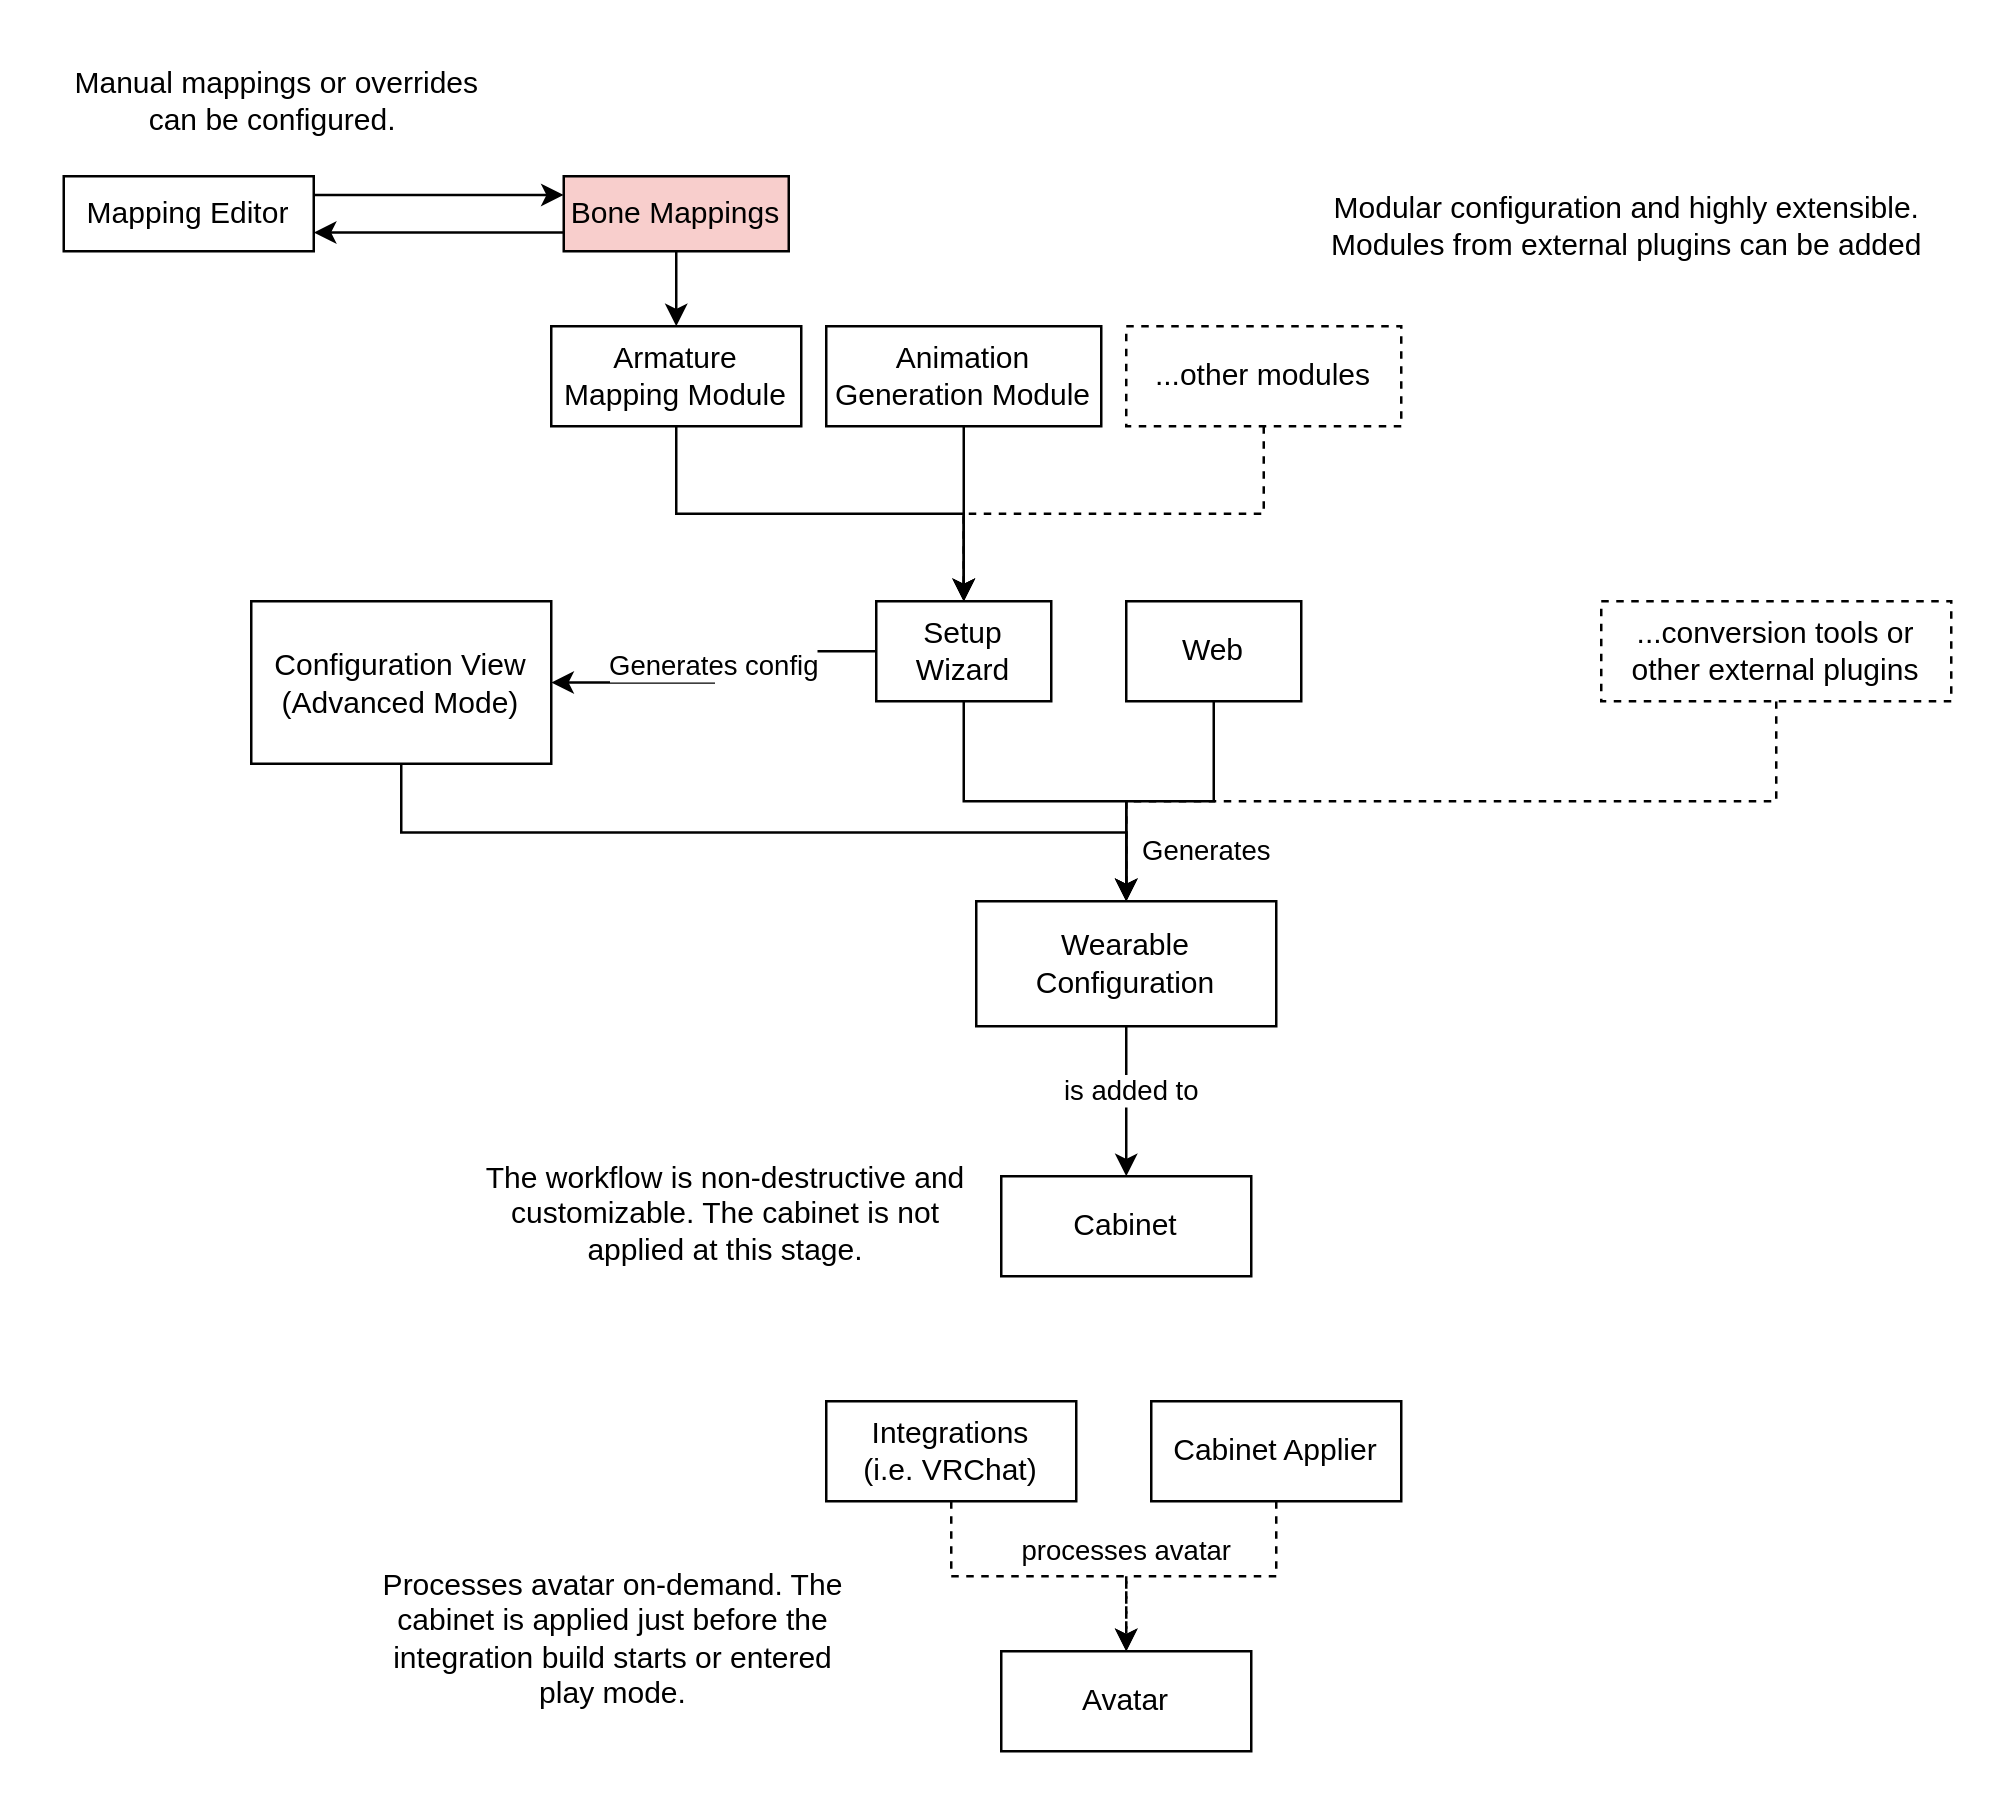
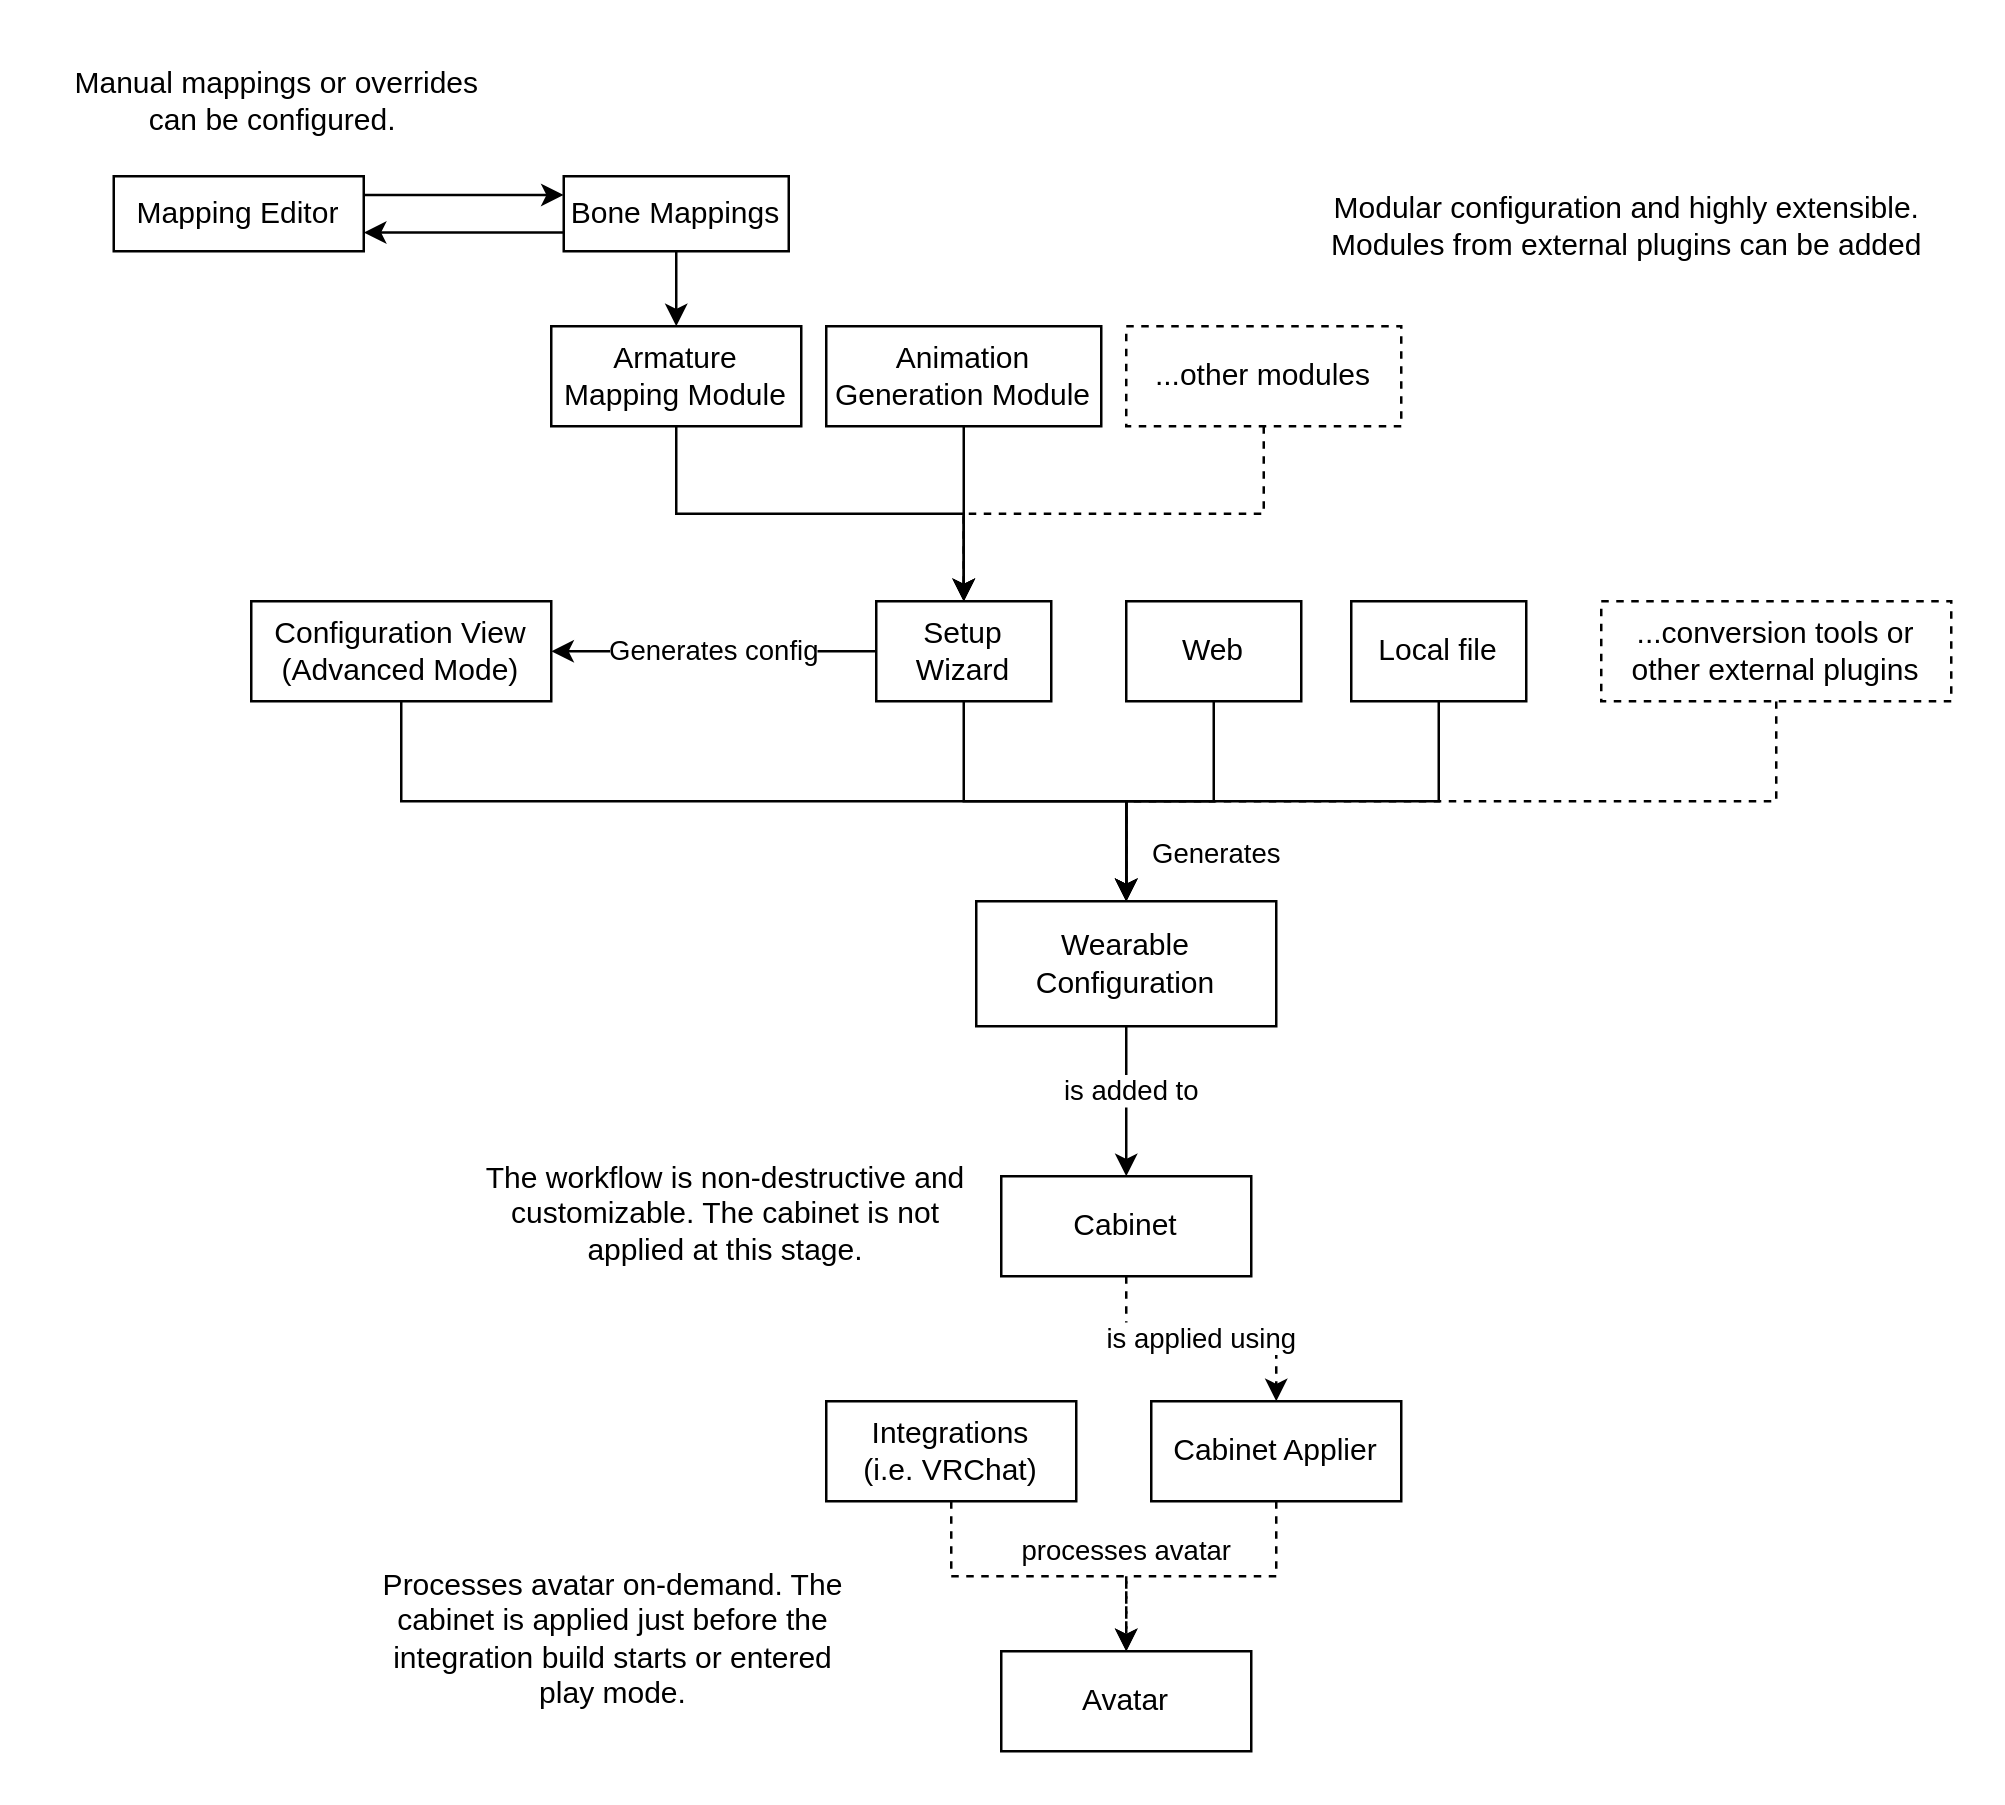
(189, 214) -> (239, 214)
(676, 214) -> (676, 214)
none -> (1439, 651)
(401, 683) -> (401, 651)
none -> (1439, 748)
none -> (1276, 1339)
